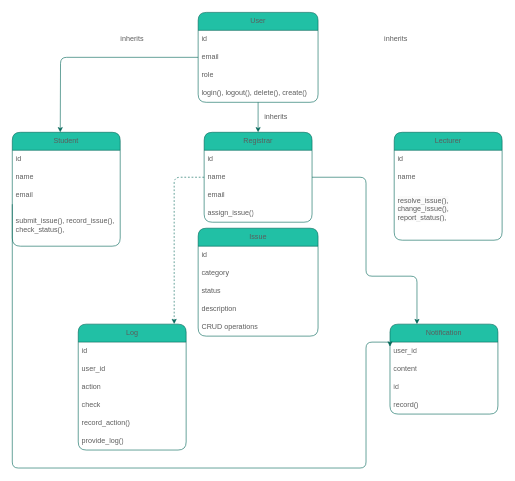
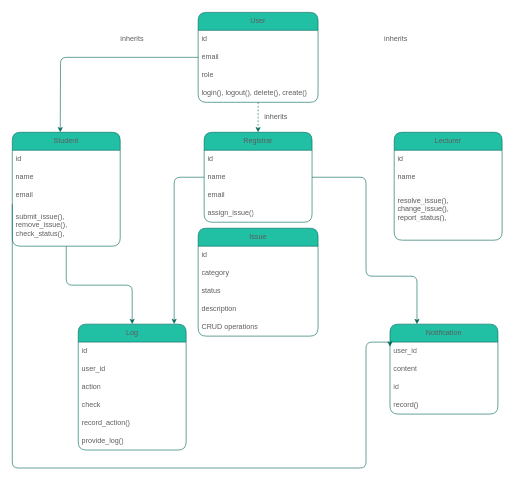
(258, 116) -> (258, 116)
(67, 225) -> (67, 225)
(174, 235) -> (174, 235)
none -> (129, 286)
